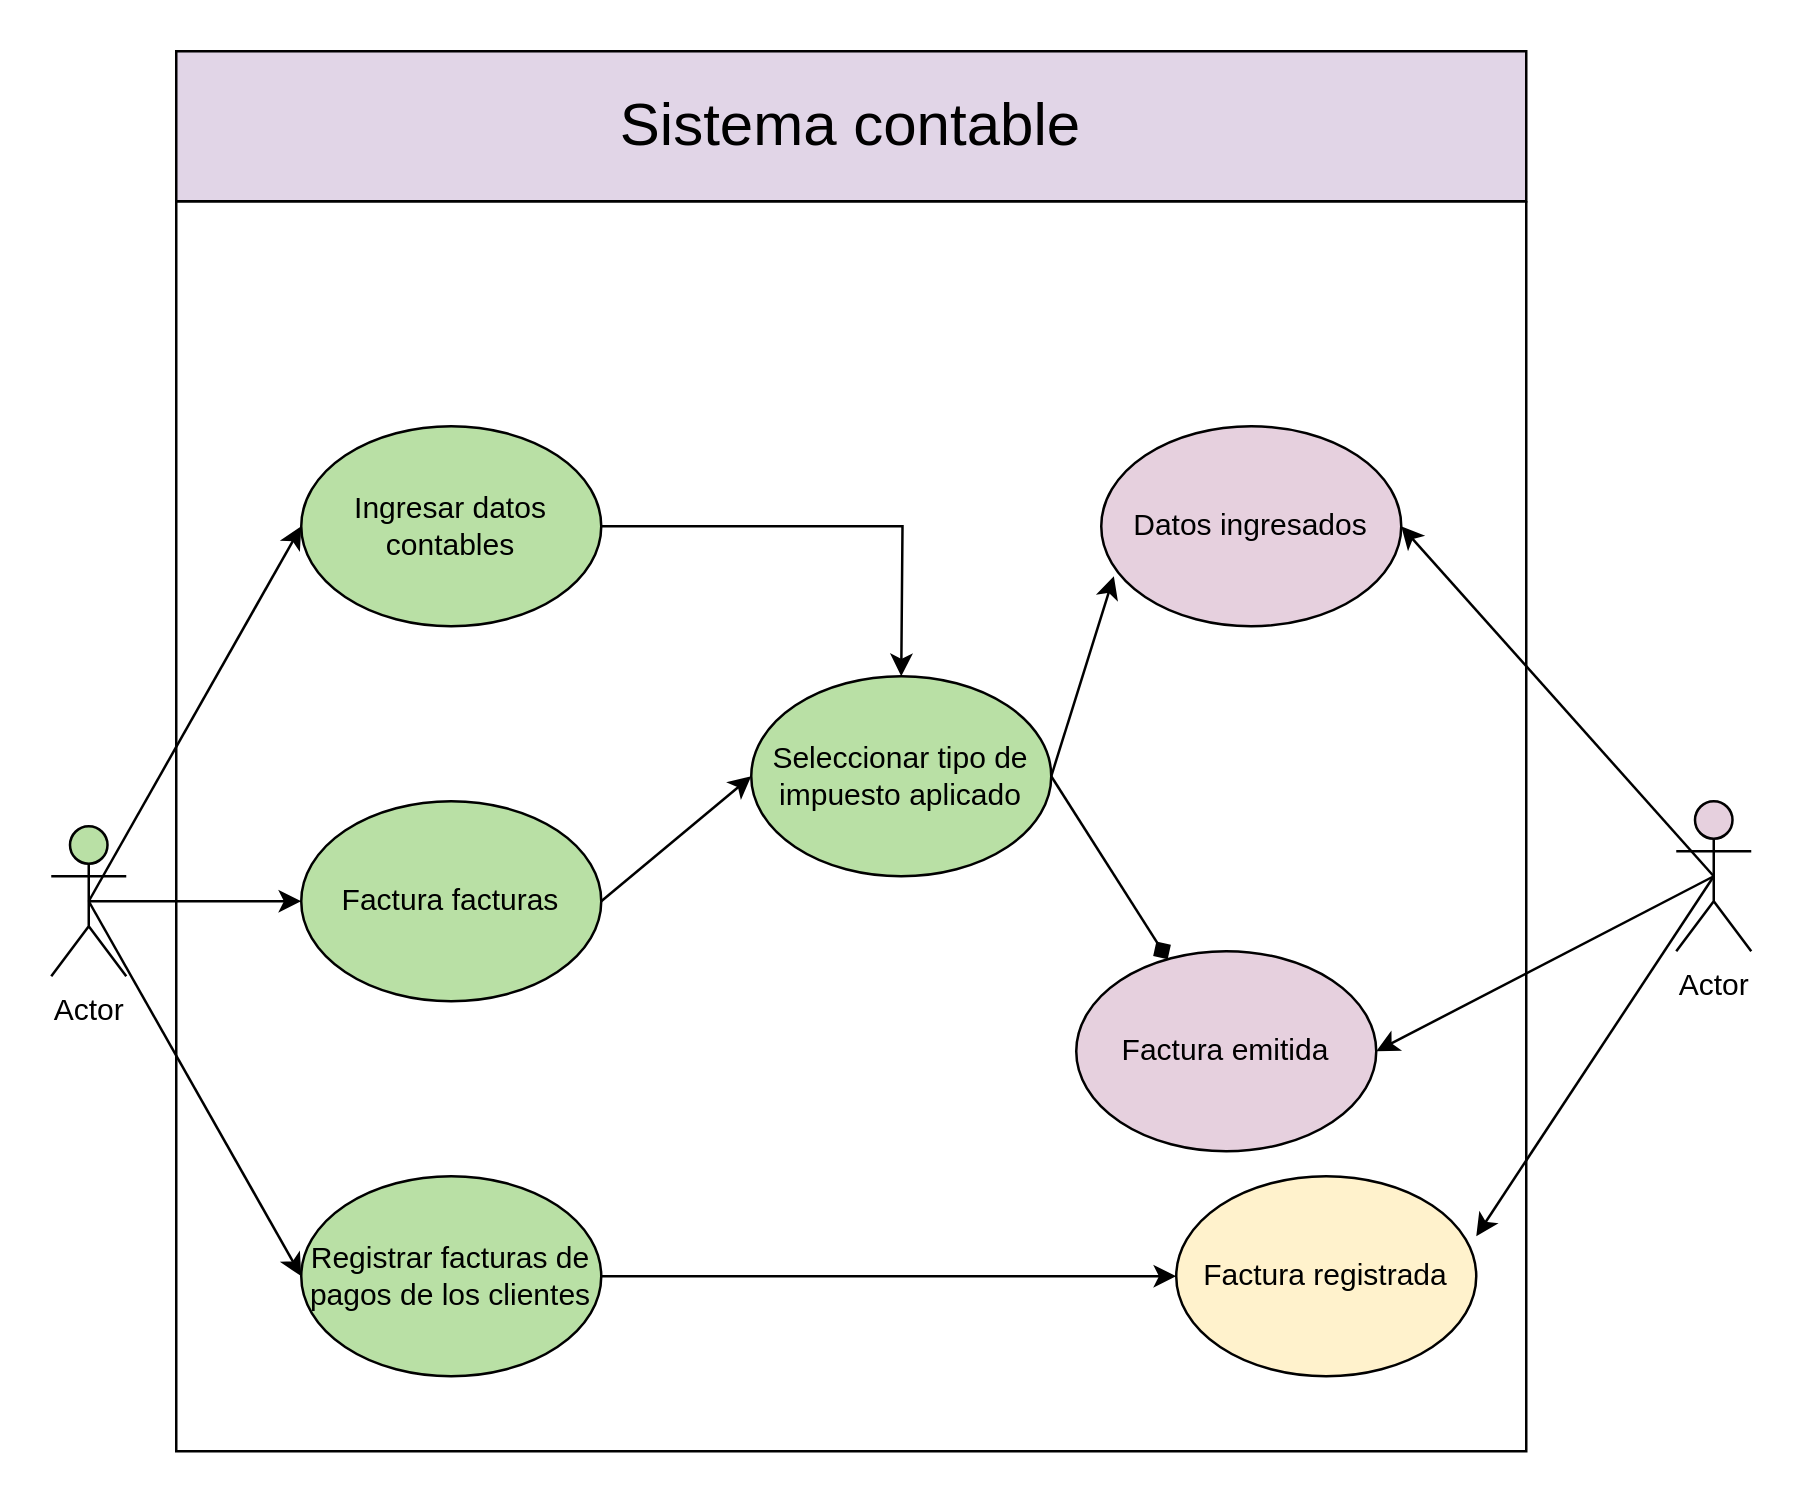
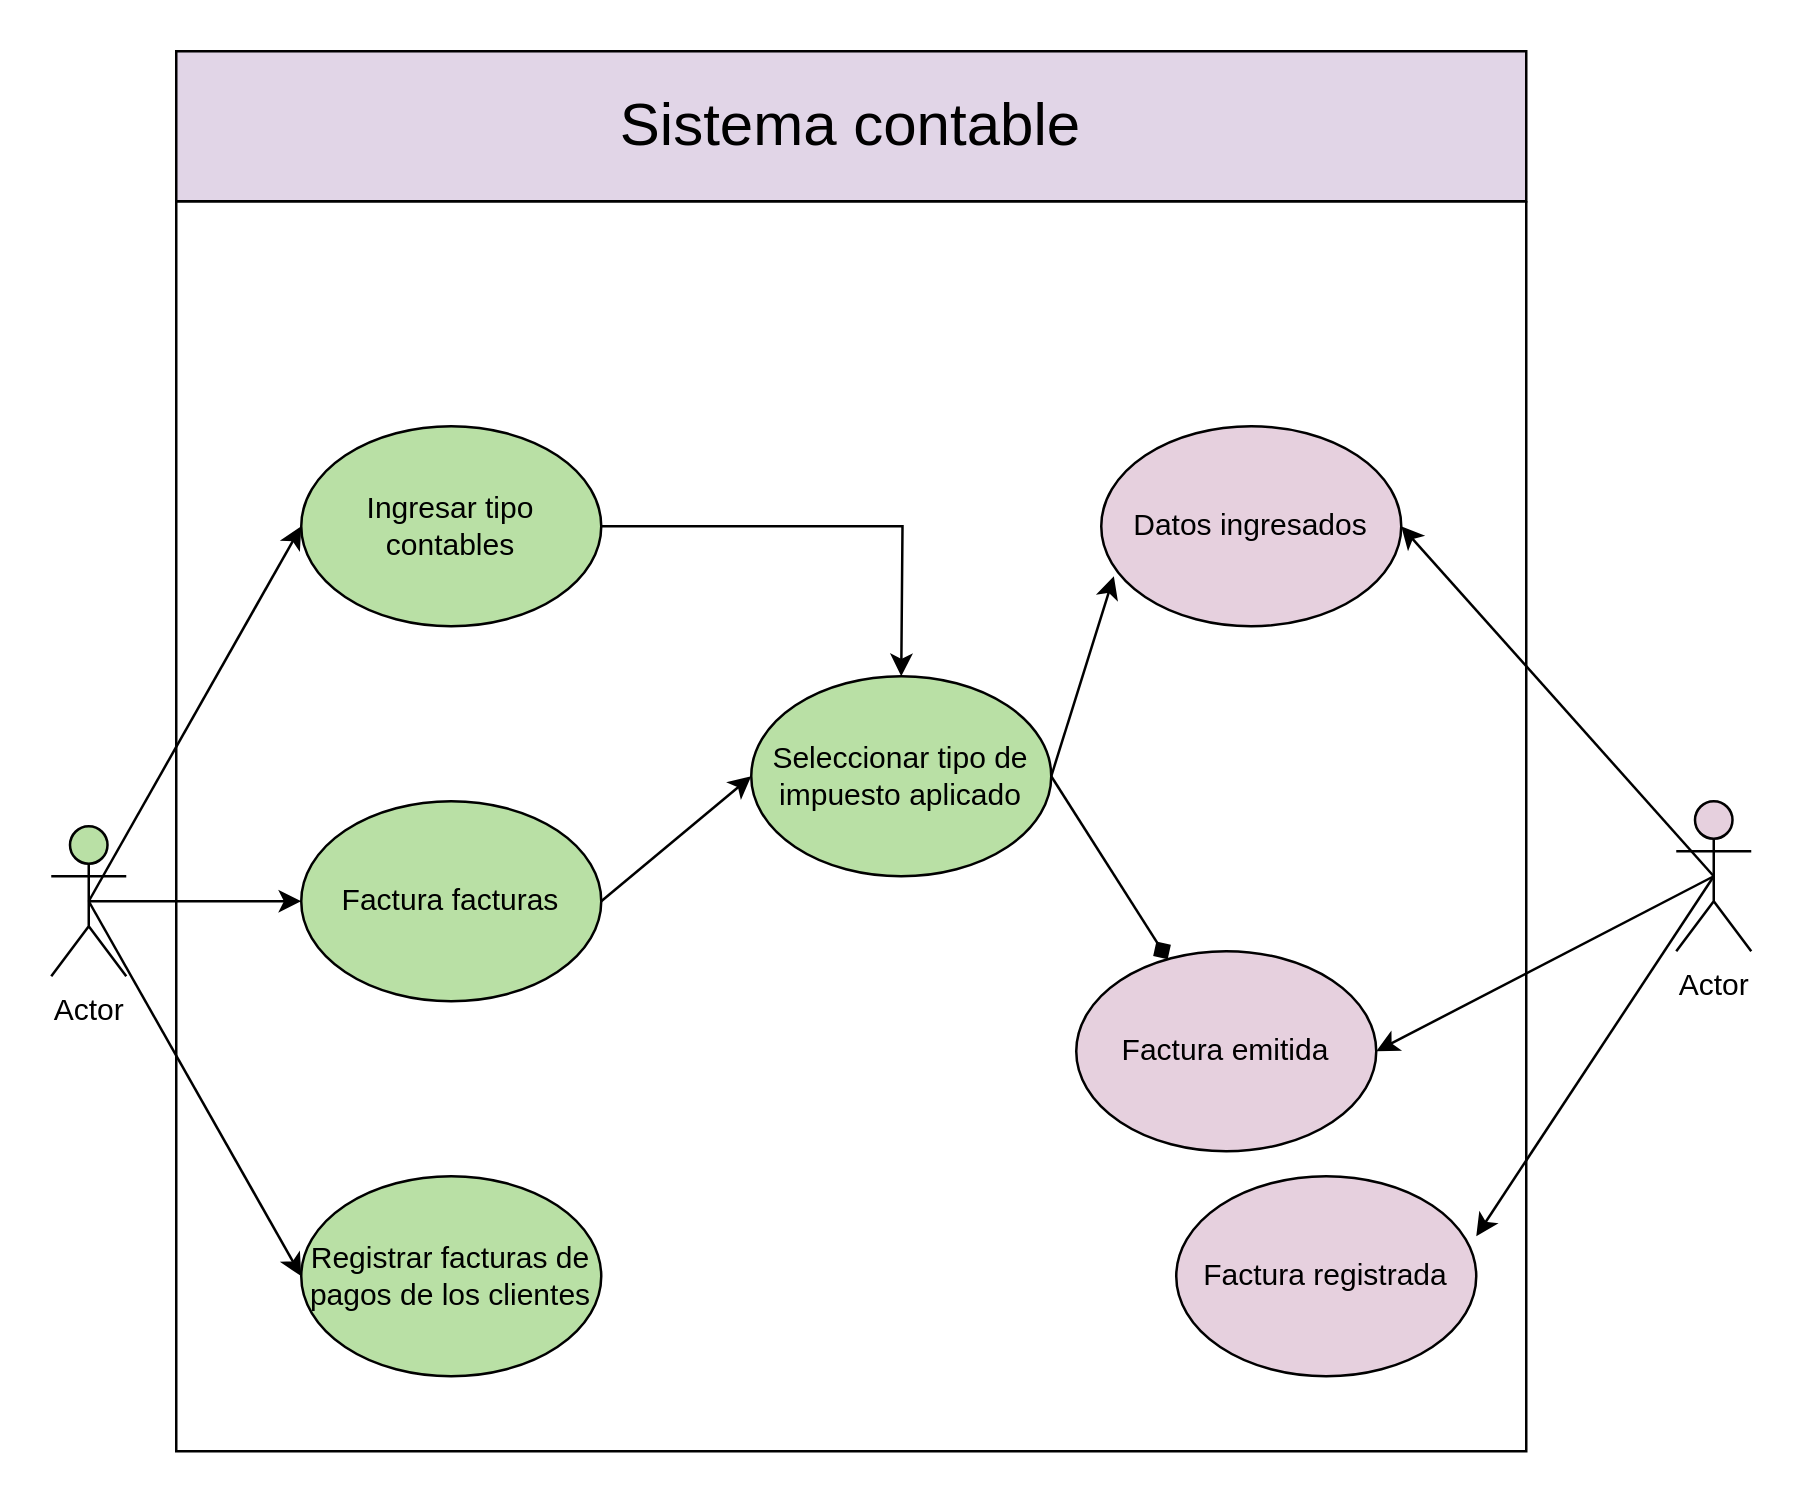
(451, 526) -> (451, 526)
(880, 1276) -> none
(1326, 1276) -> (1326, 1276)
